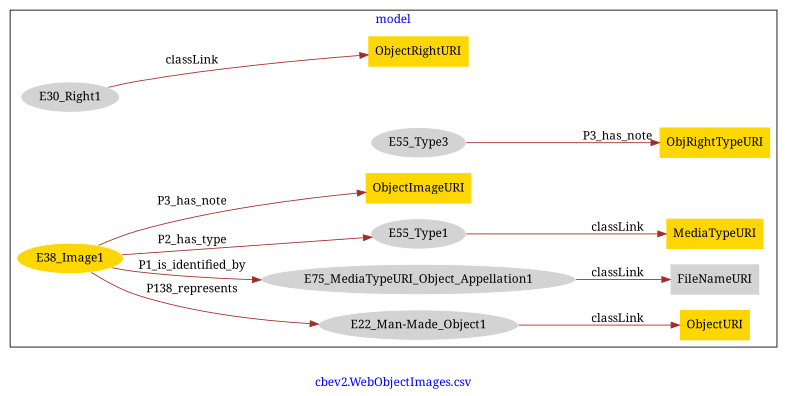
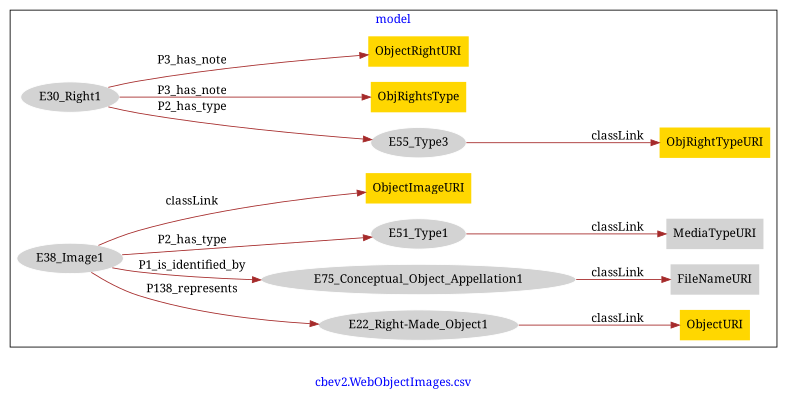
(192, 60) -> (192, 60)
none -> (418, 97)
none -> (235, 127)
(618, 136) -> (618, 136)
(192, 201) -> (192, 201)
(418, 234) -> (418, 234)
(715, 234) -> (715, 234)
(70, 258) -> (70, 258)
(418, 280) -> (418, 280)
(418, 325) -> (418, 325)
